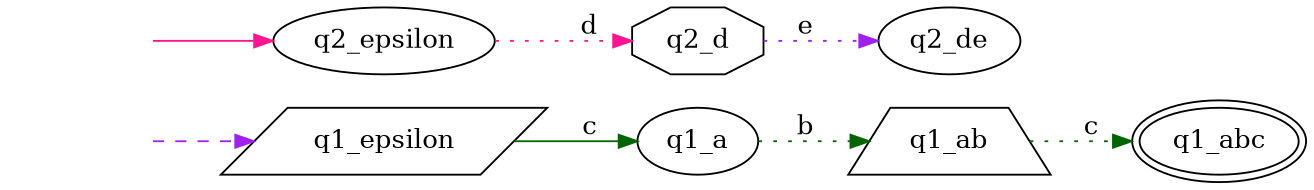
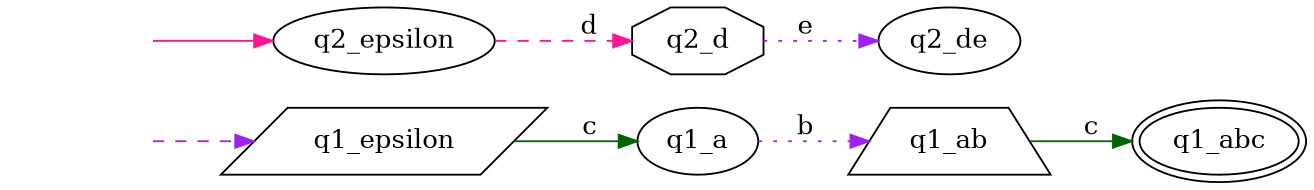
(554, 41) -> (554, 41)
(804, 141) -> (804, 141)
(1071, 141) -> (1071, 141)
